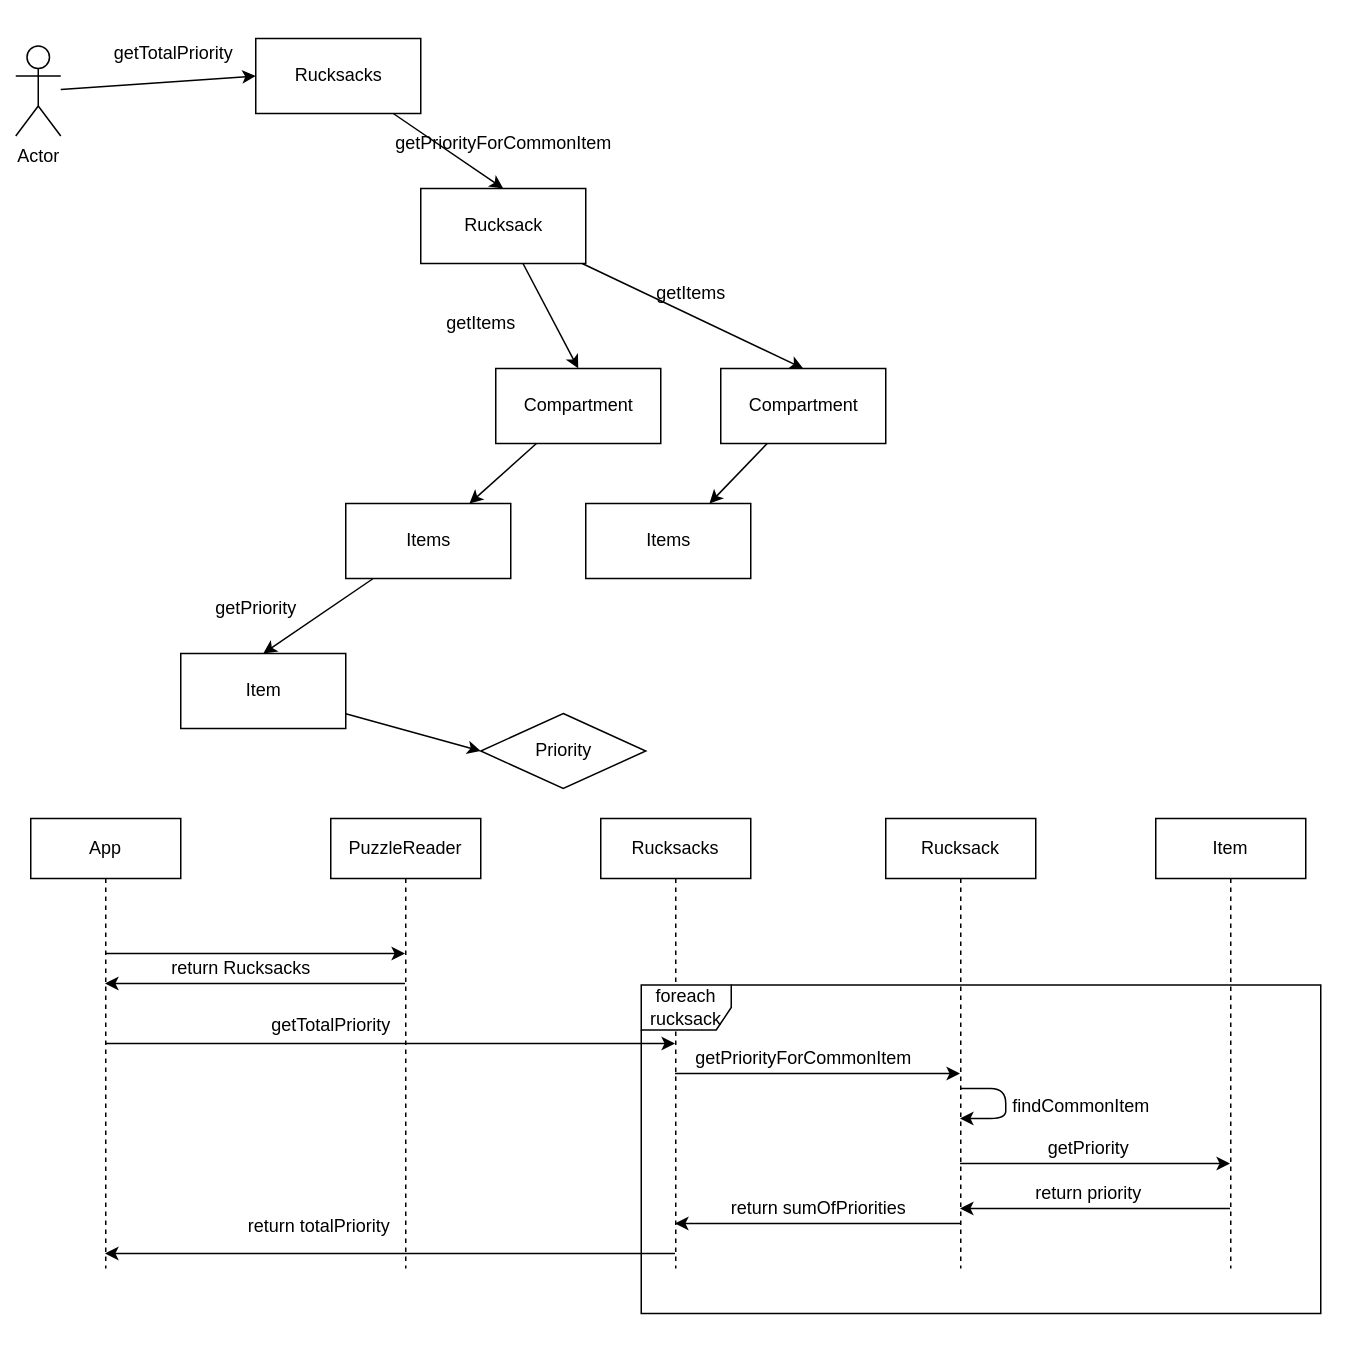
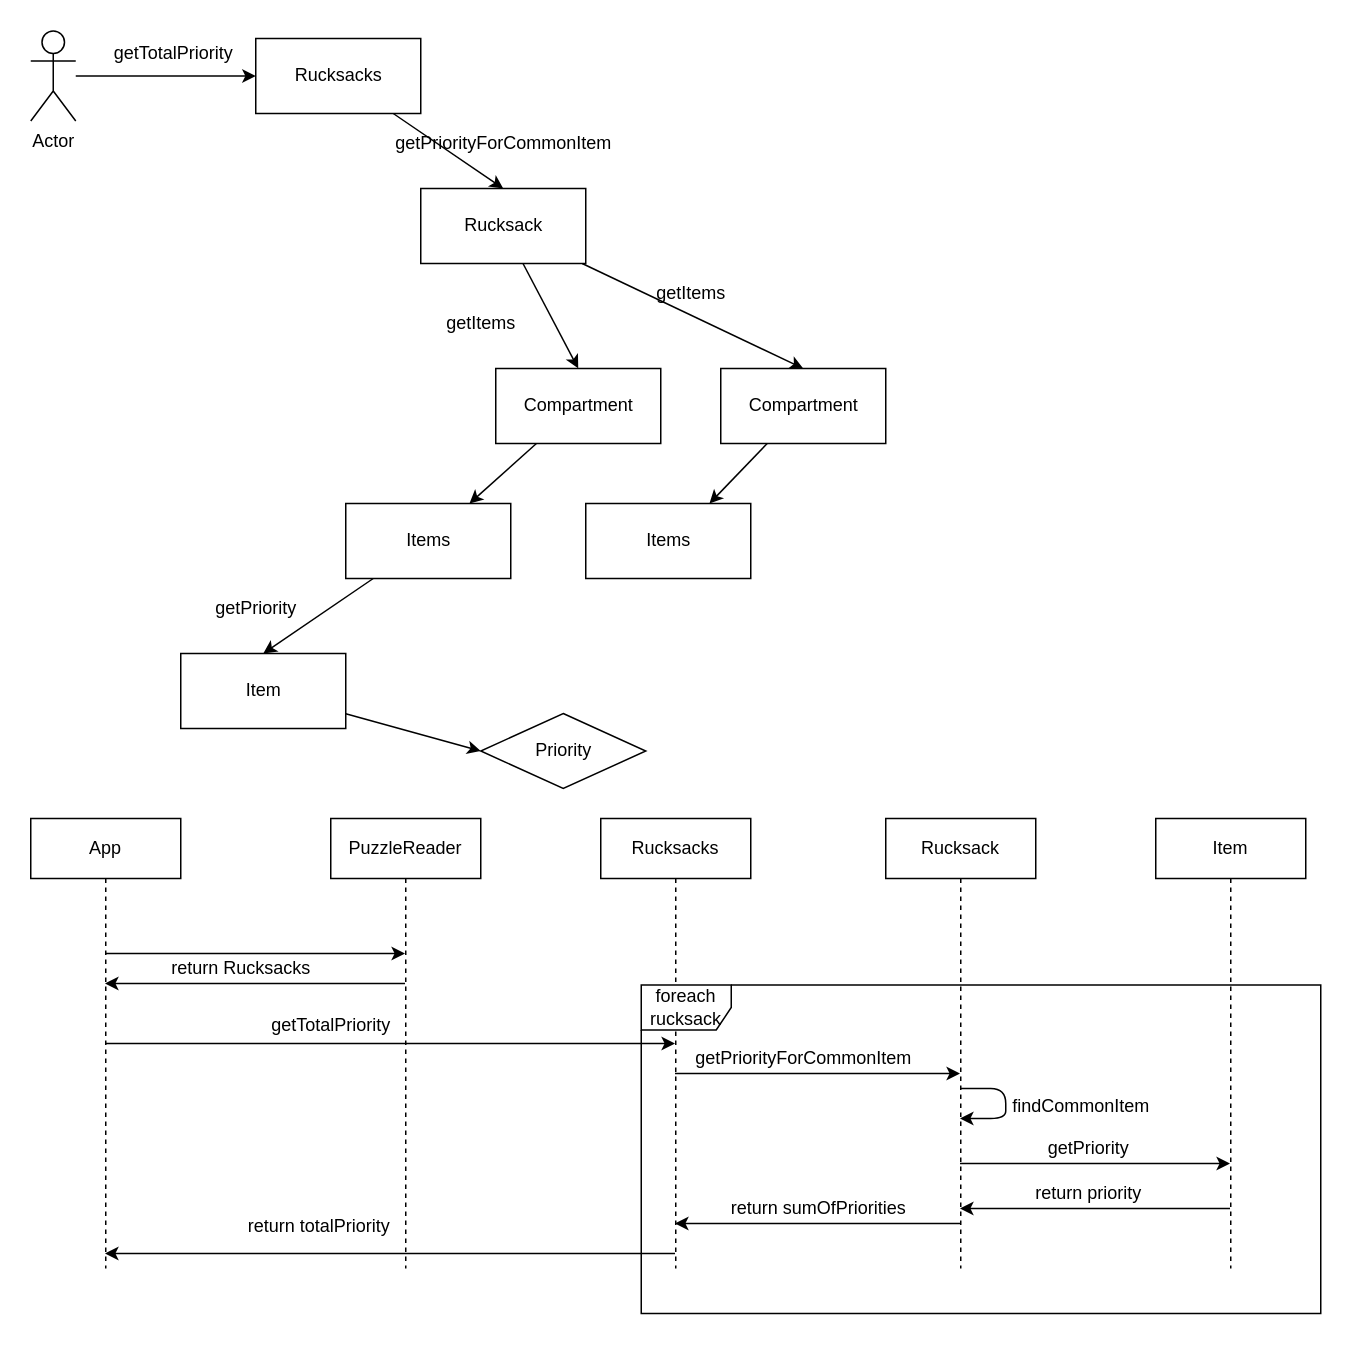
(38, 91) -> (53, 76)
